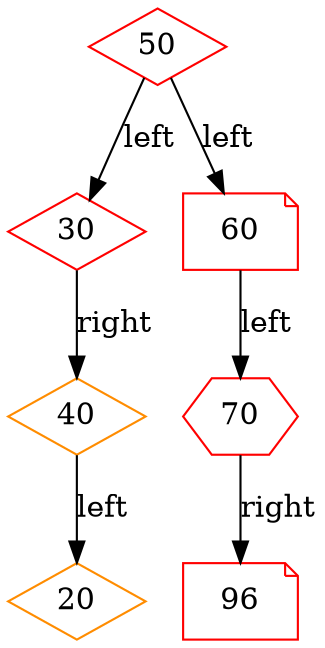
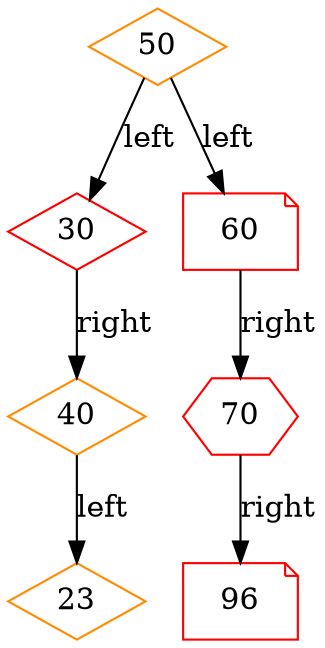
(158, 47) -> (158, 47)
(267, 324) -> (279, 324)
(77, 601) -> (77, 601)
